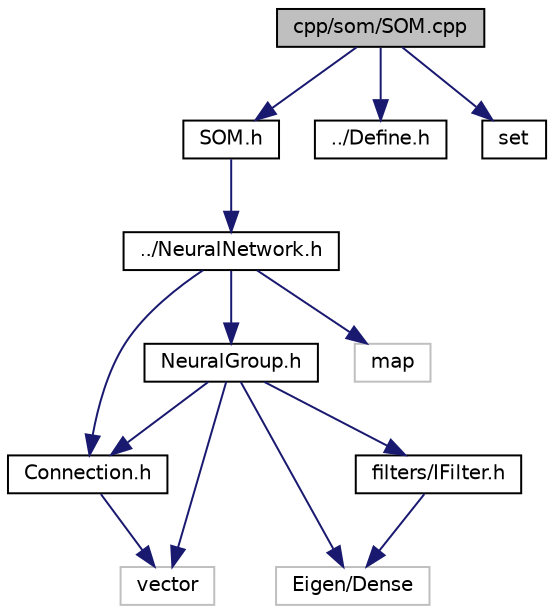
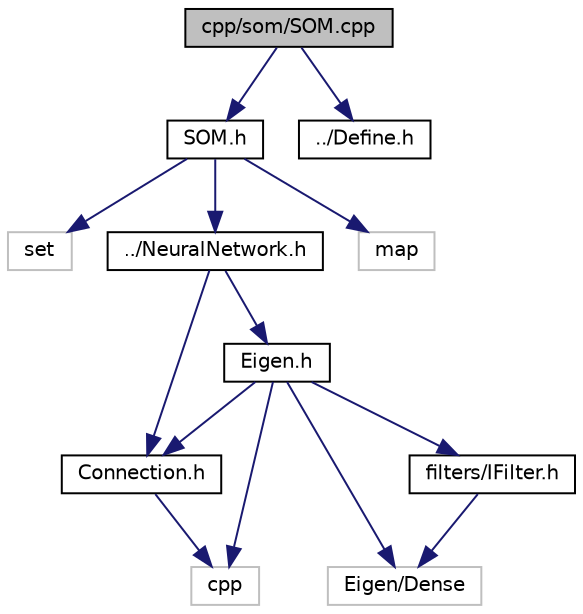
(439, 77) -> (136, 190)
(514, 140) -> (40, 251)
(303, 301) -> (297, 190)
(231, 363) -> (277, 363)
(167, 586) -> (225, 586)
